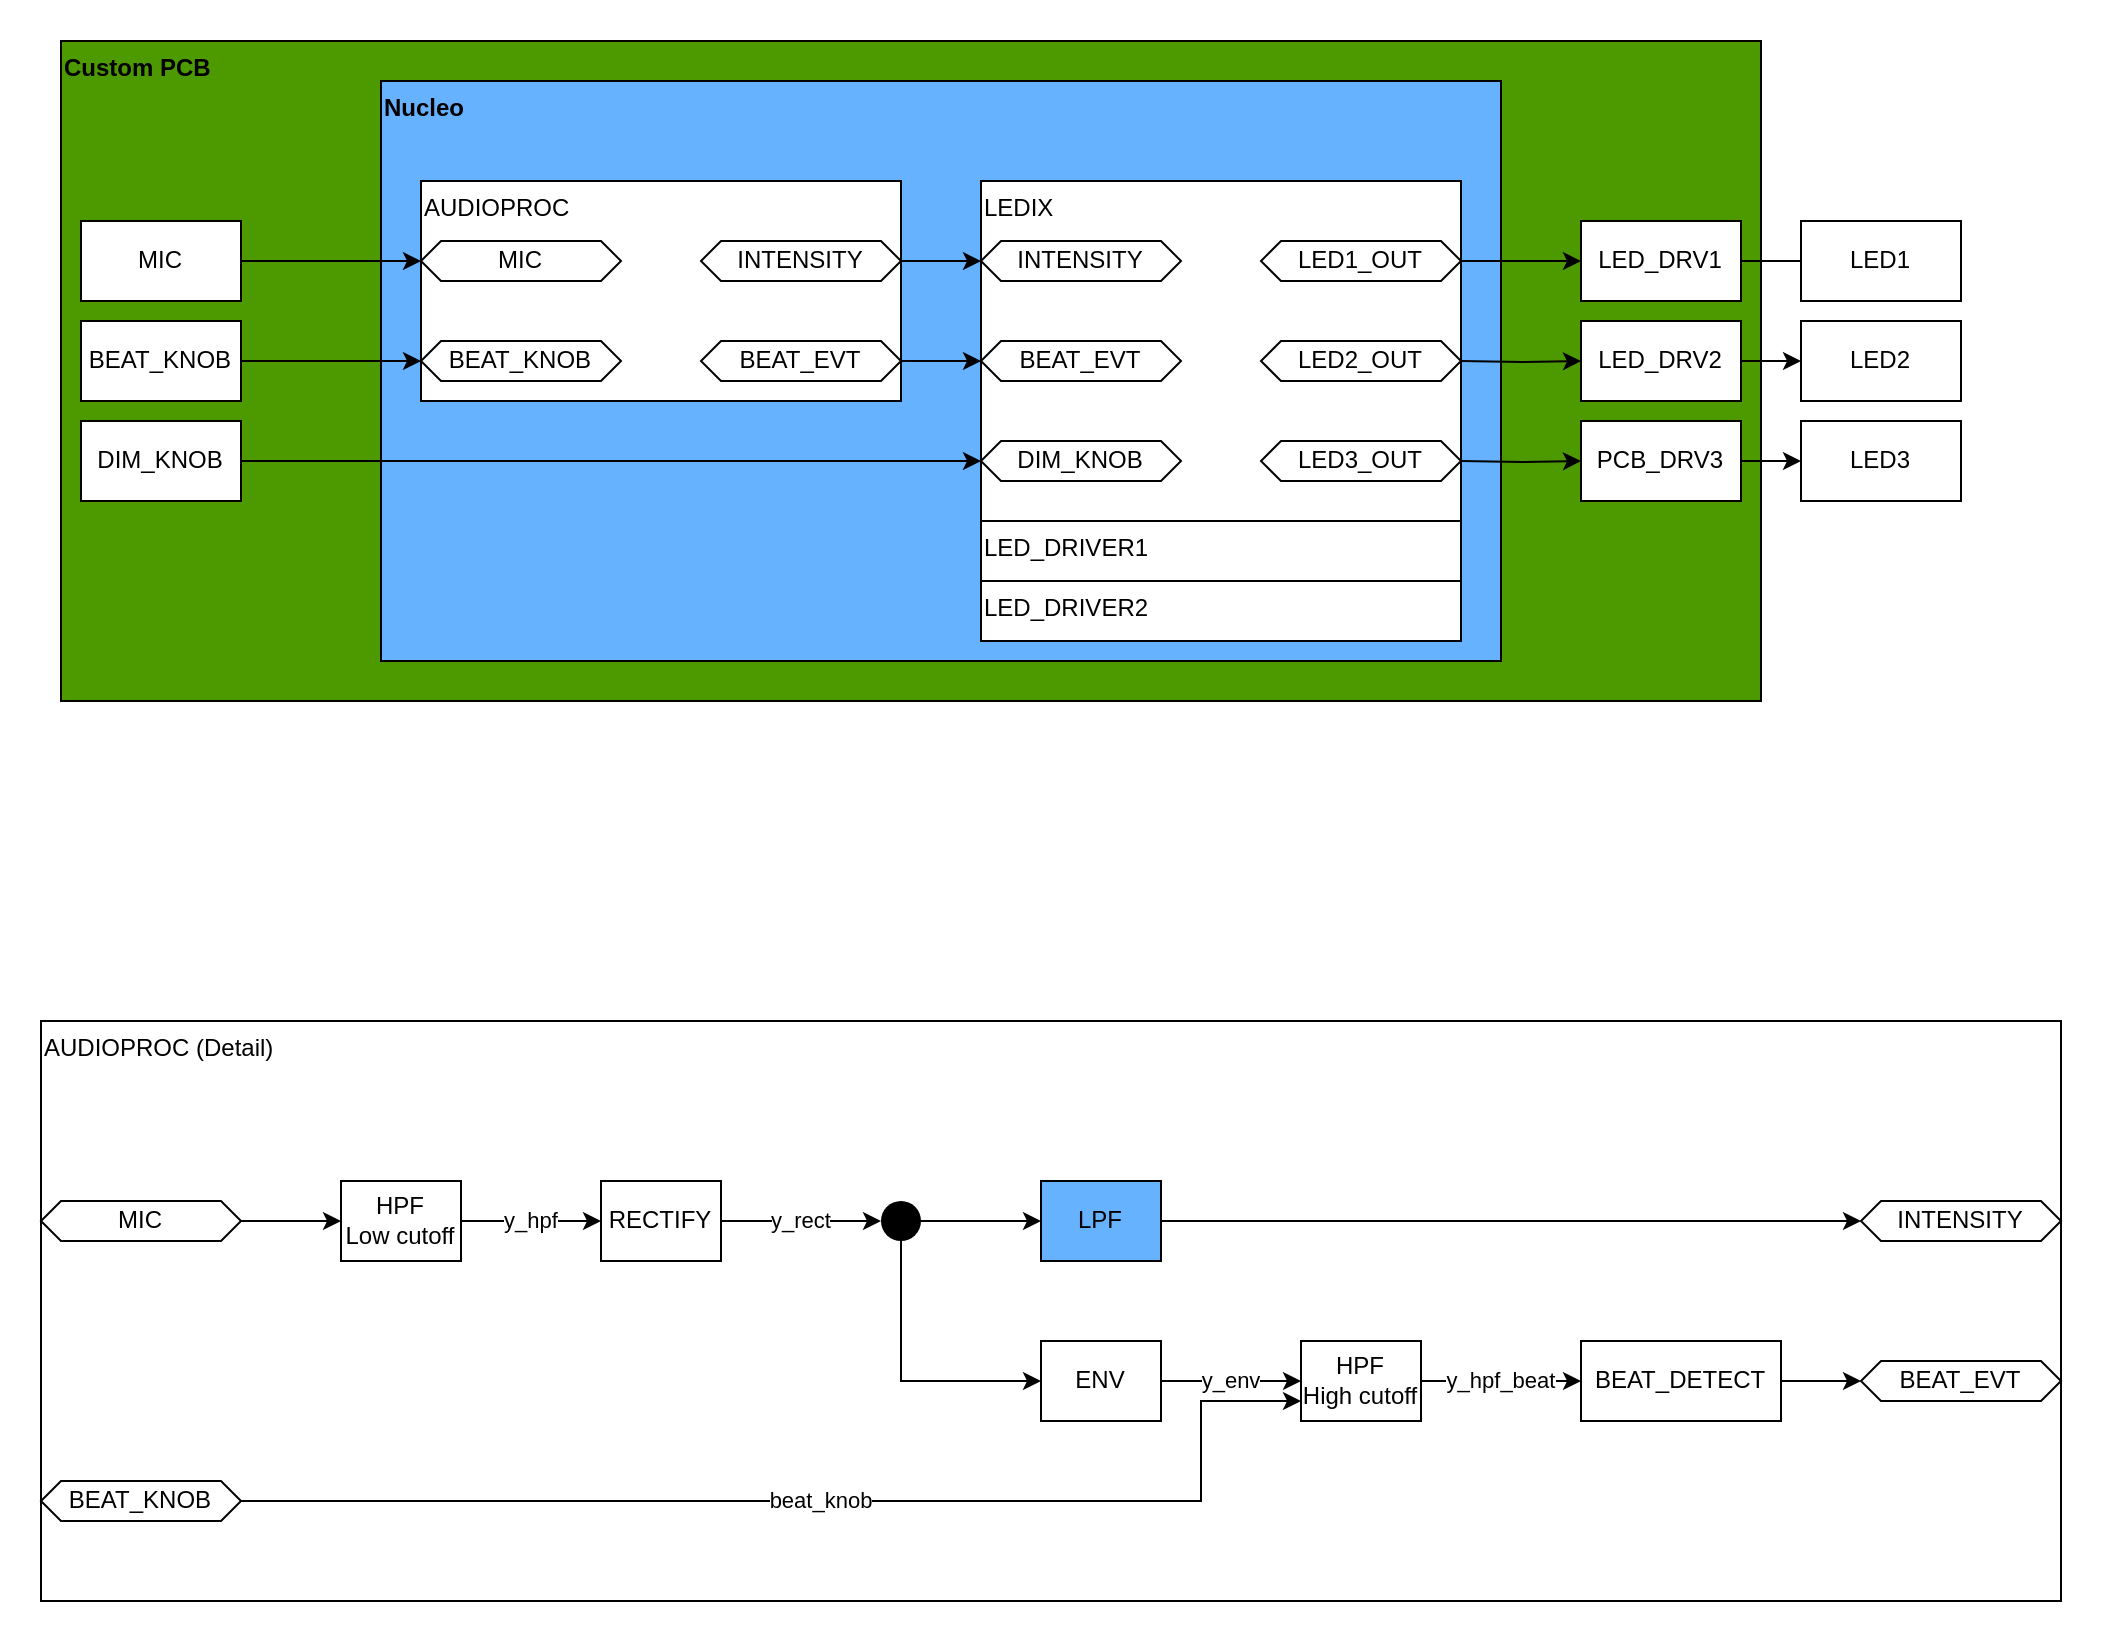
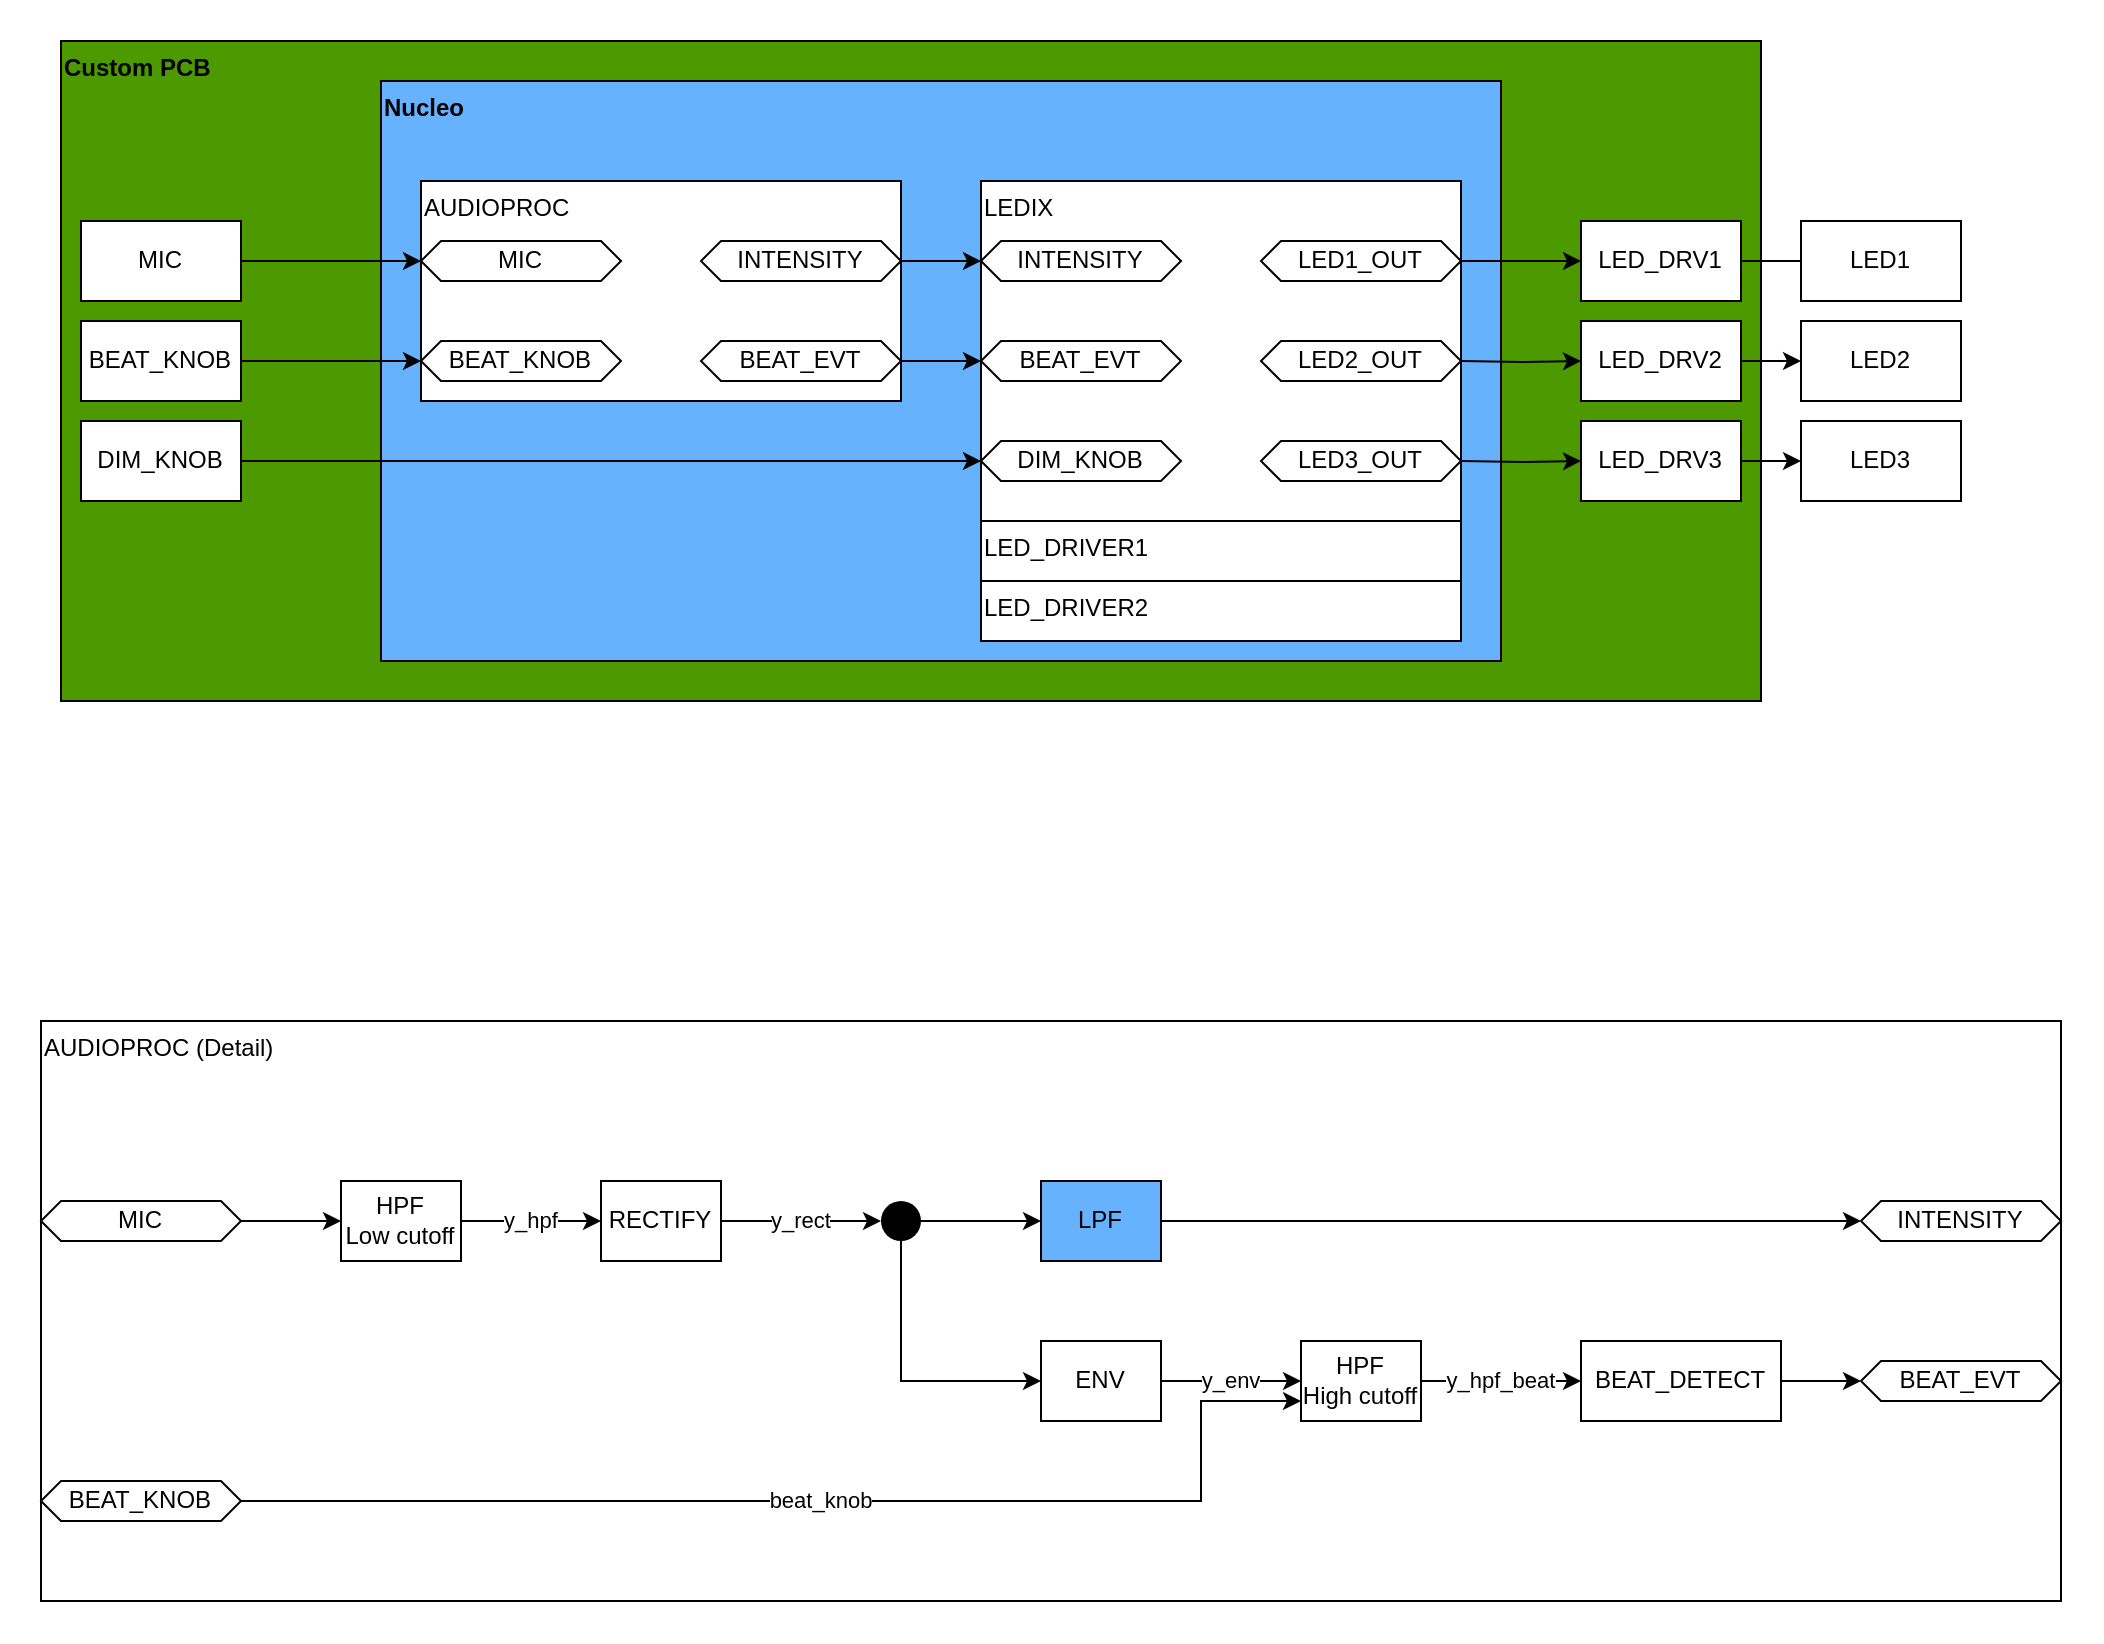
(1661, 461) -> (1661, 461)
